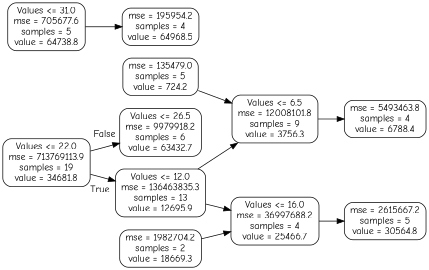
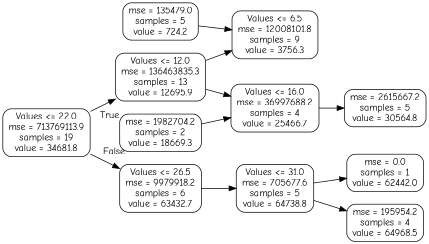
(385, 119) -> none
none -> (385, 173)
none -> (215, 188)
